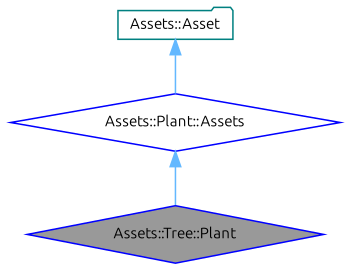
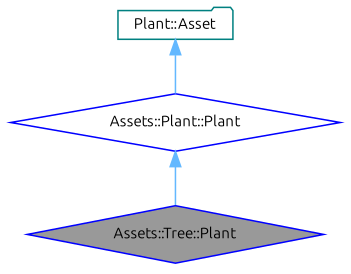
(175, 25) -> (175, 25)
(175, 123) -> (175, 123)
